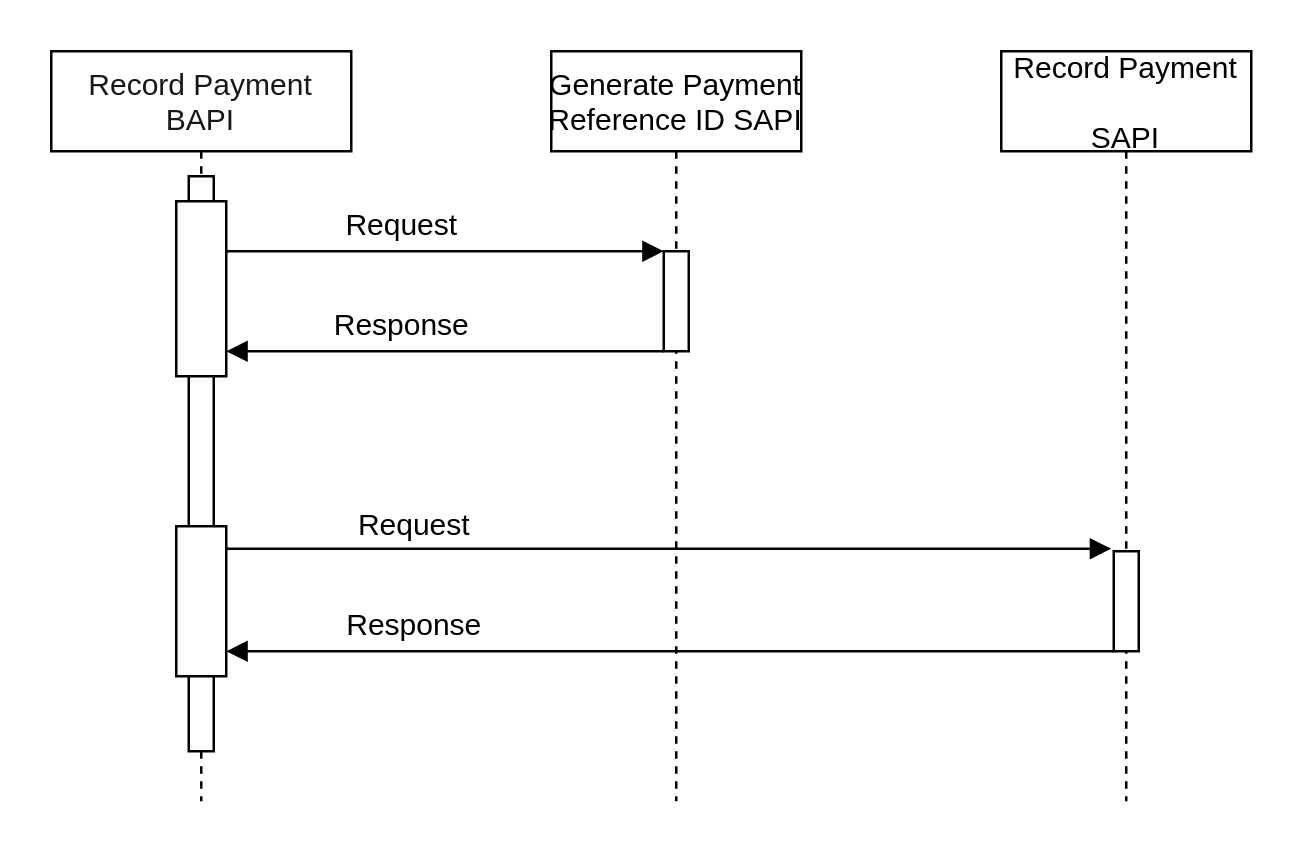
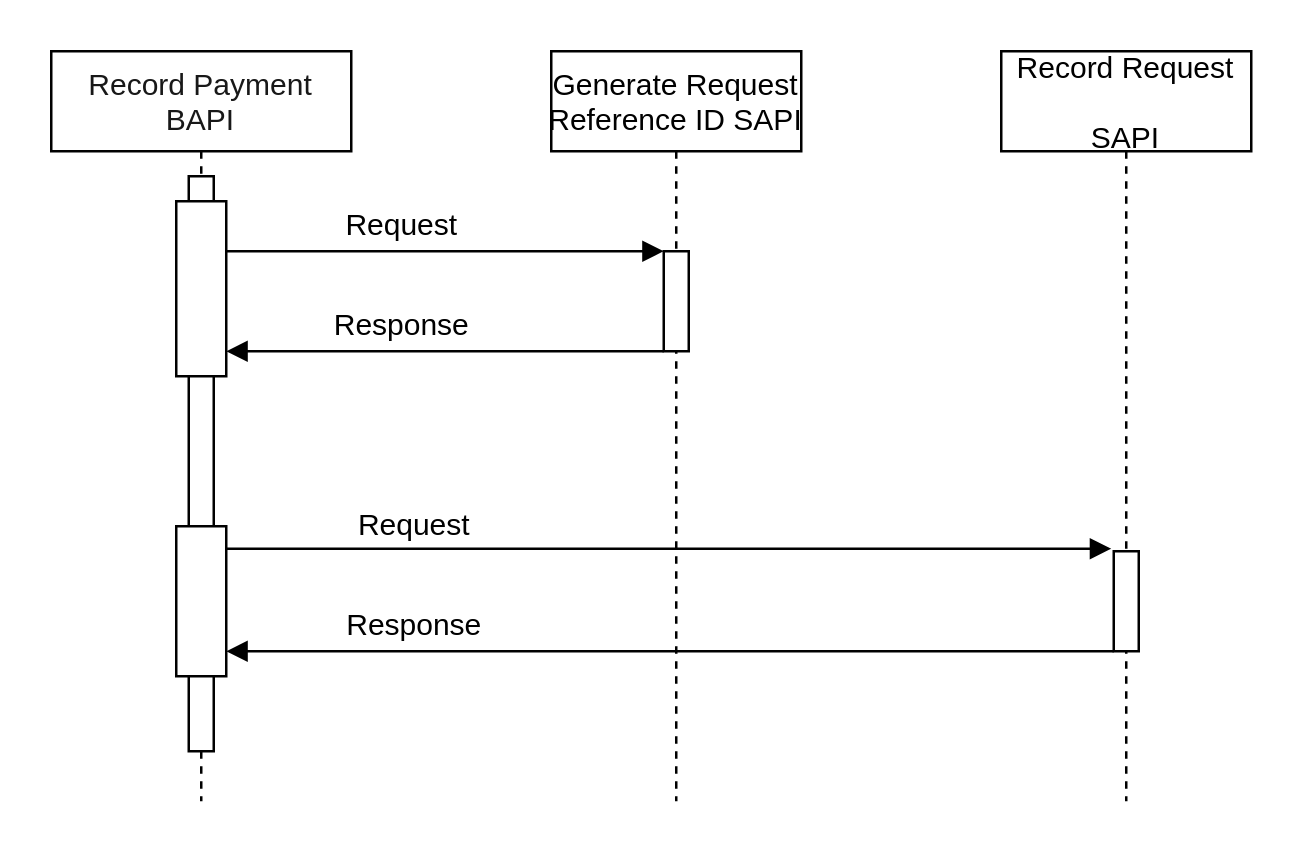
(1125, 68) -> (1125, 68)
(675, 85) -> (675, 85)
